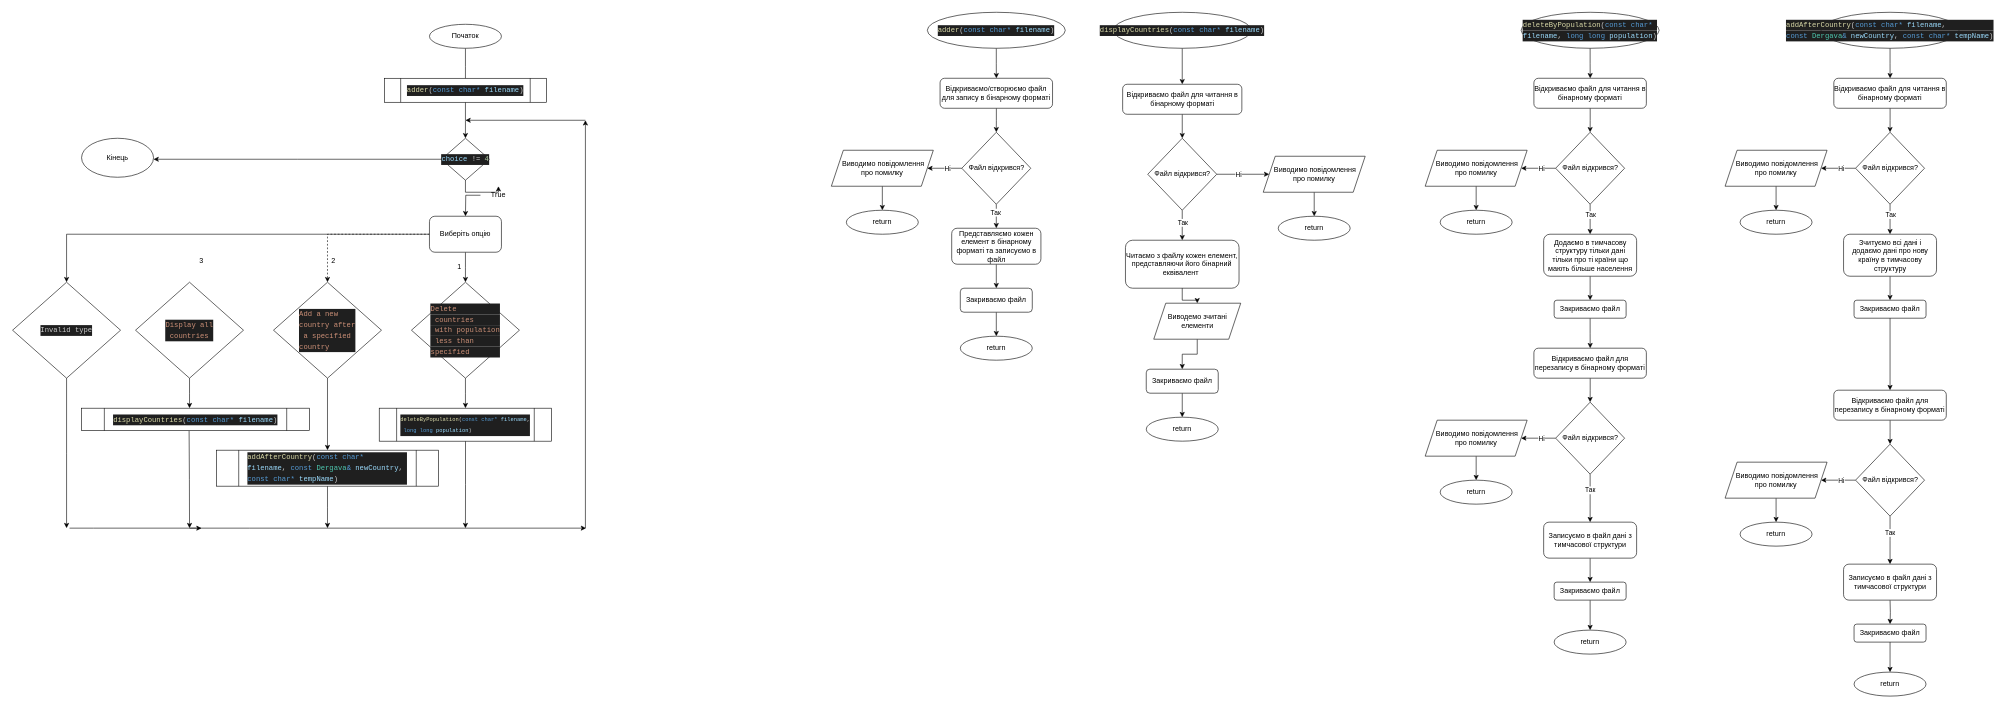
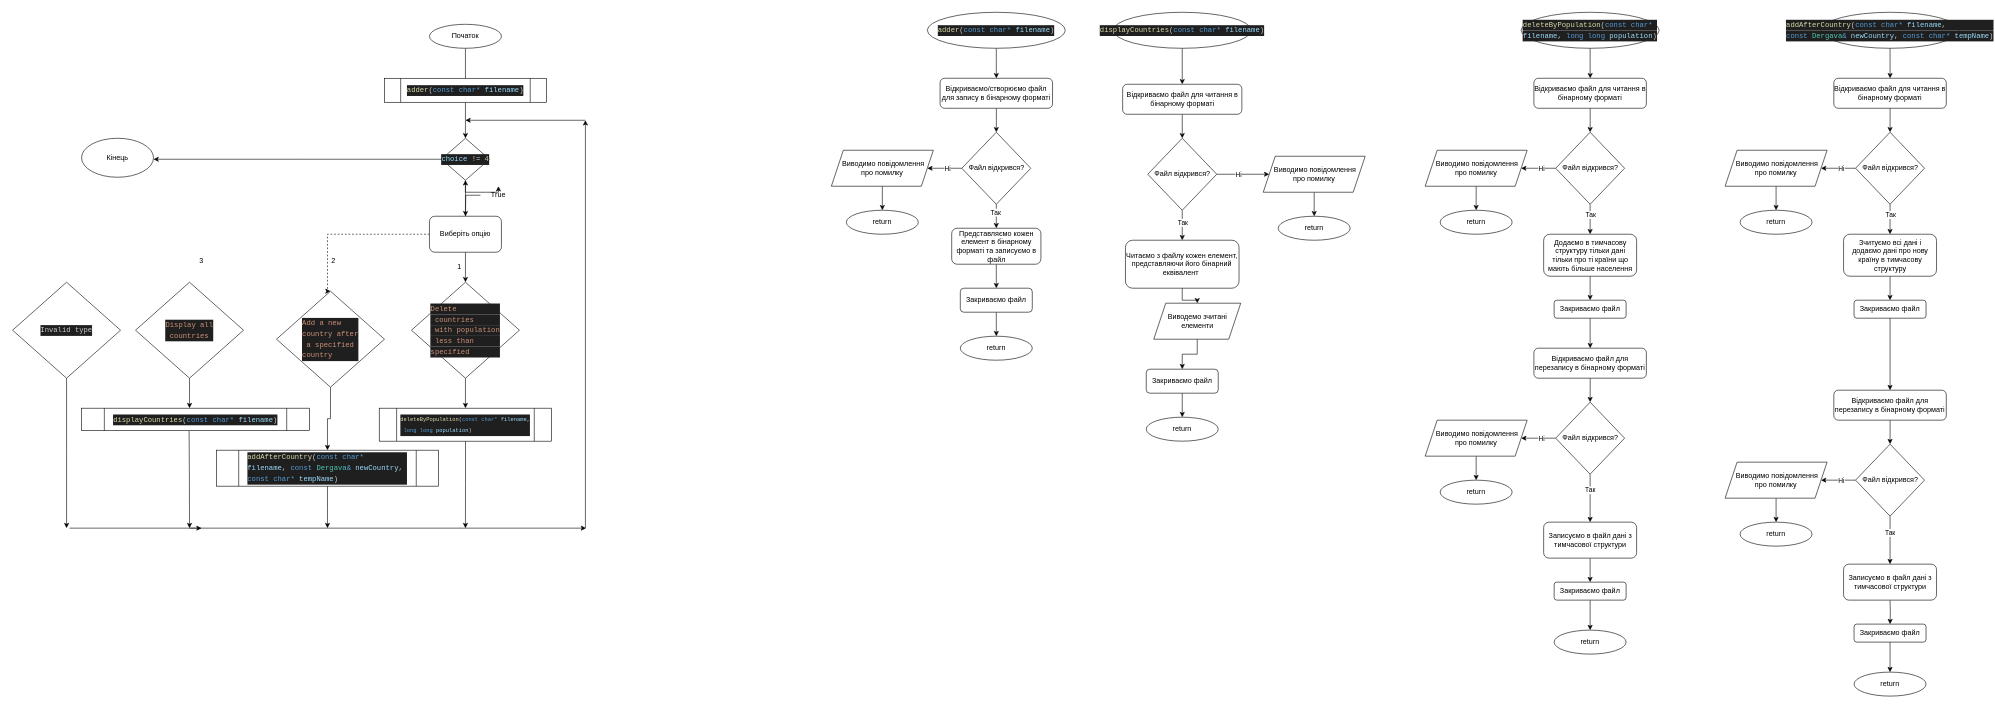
(66, 255) -> (465, 215)
(327, 330) -> (330, 339)
